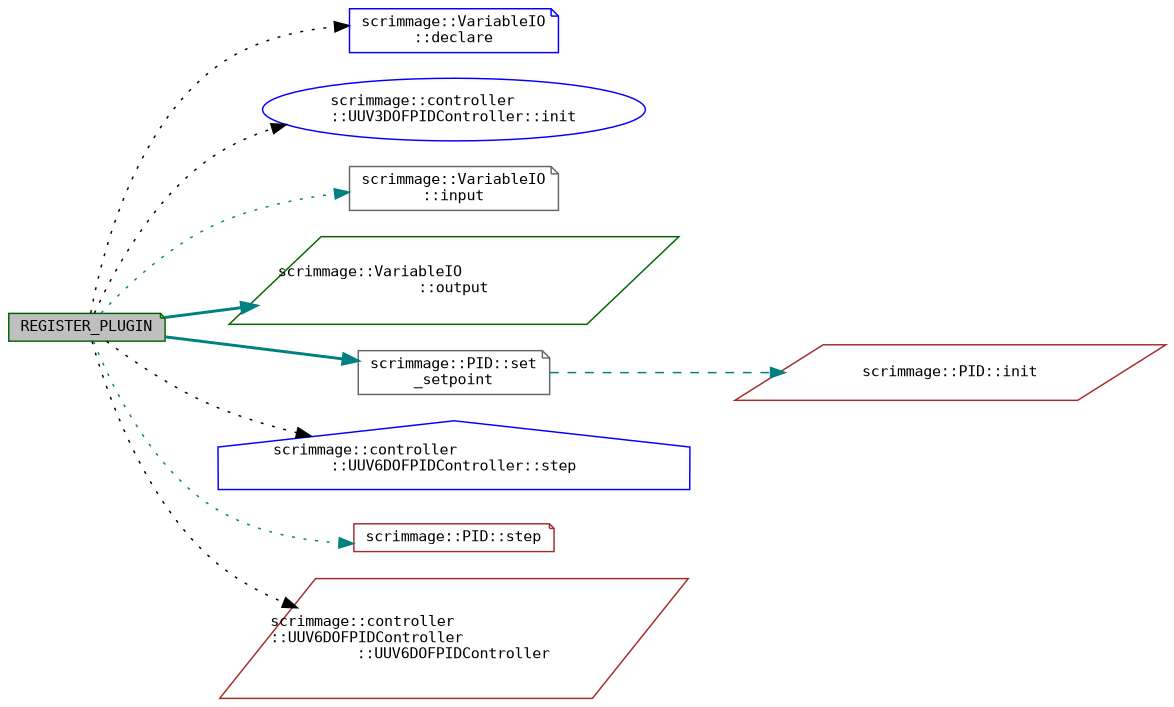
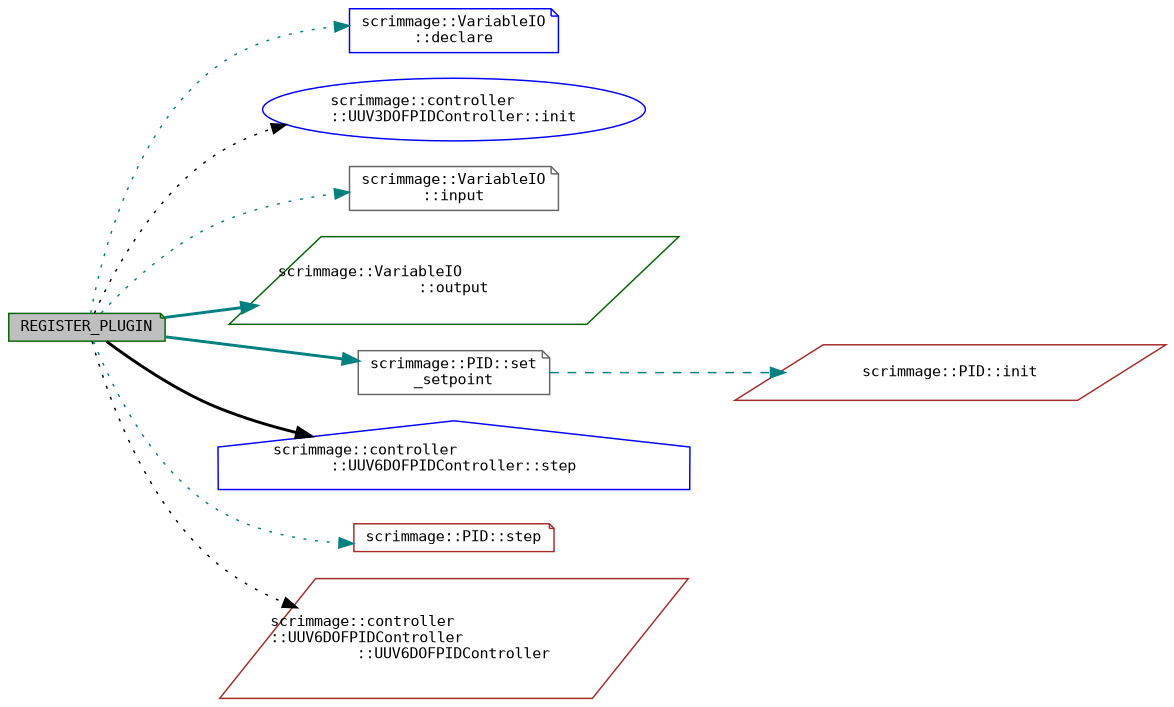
(163, 124) -> (163, 124)
(196, 398) -> (196, 398)
